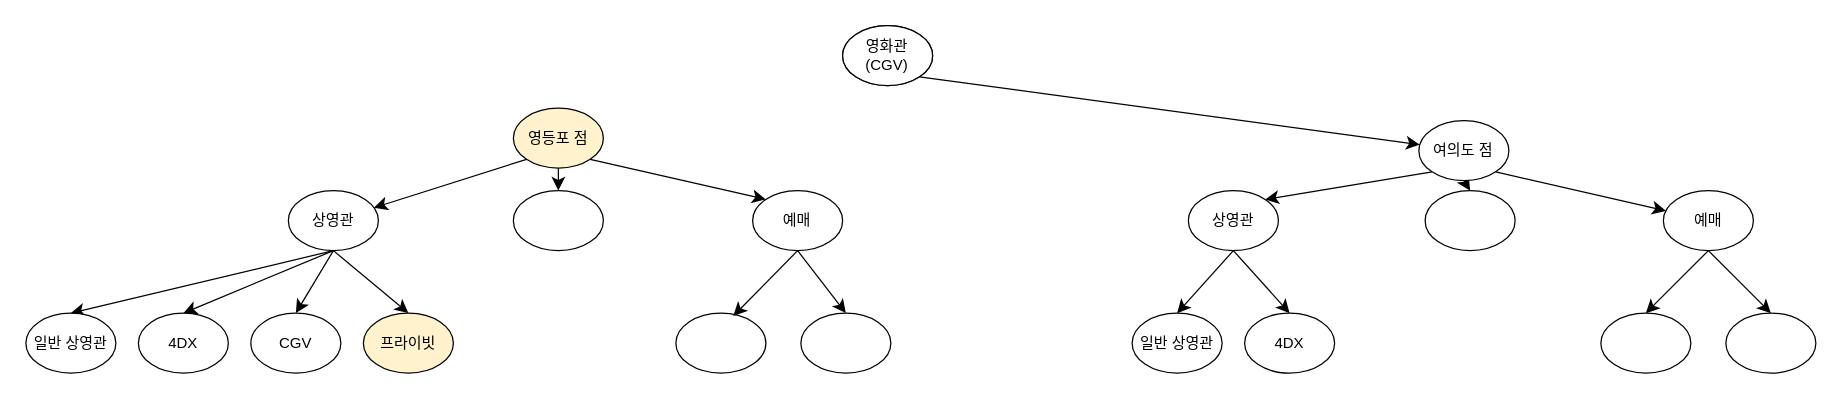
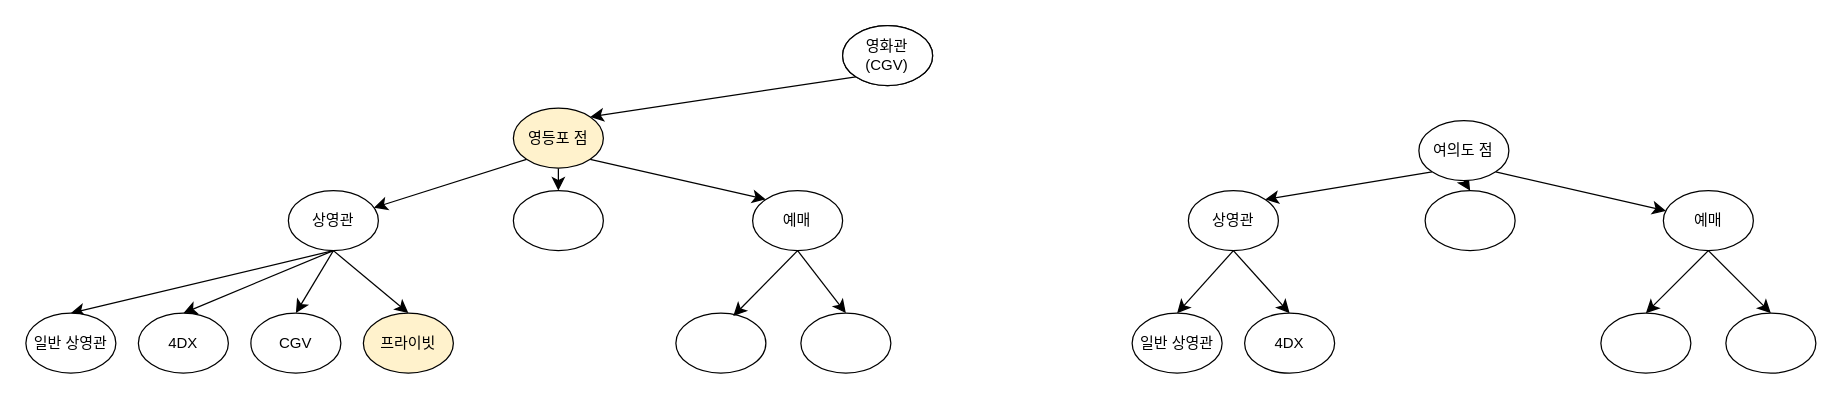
none -> (727, 96)
(1167, 110) -> none
